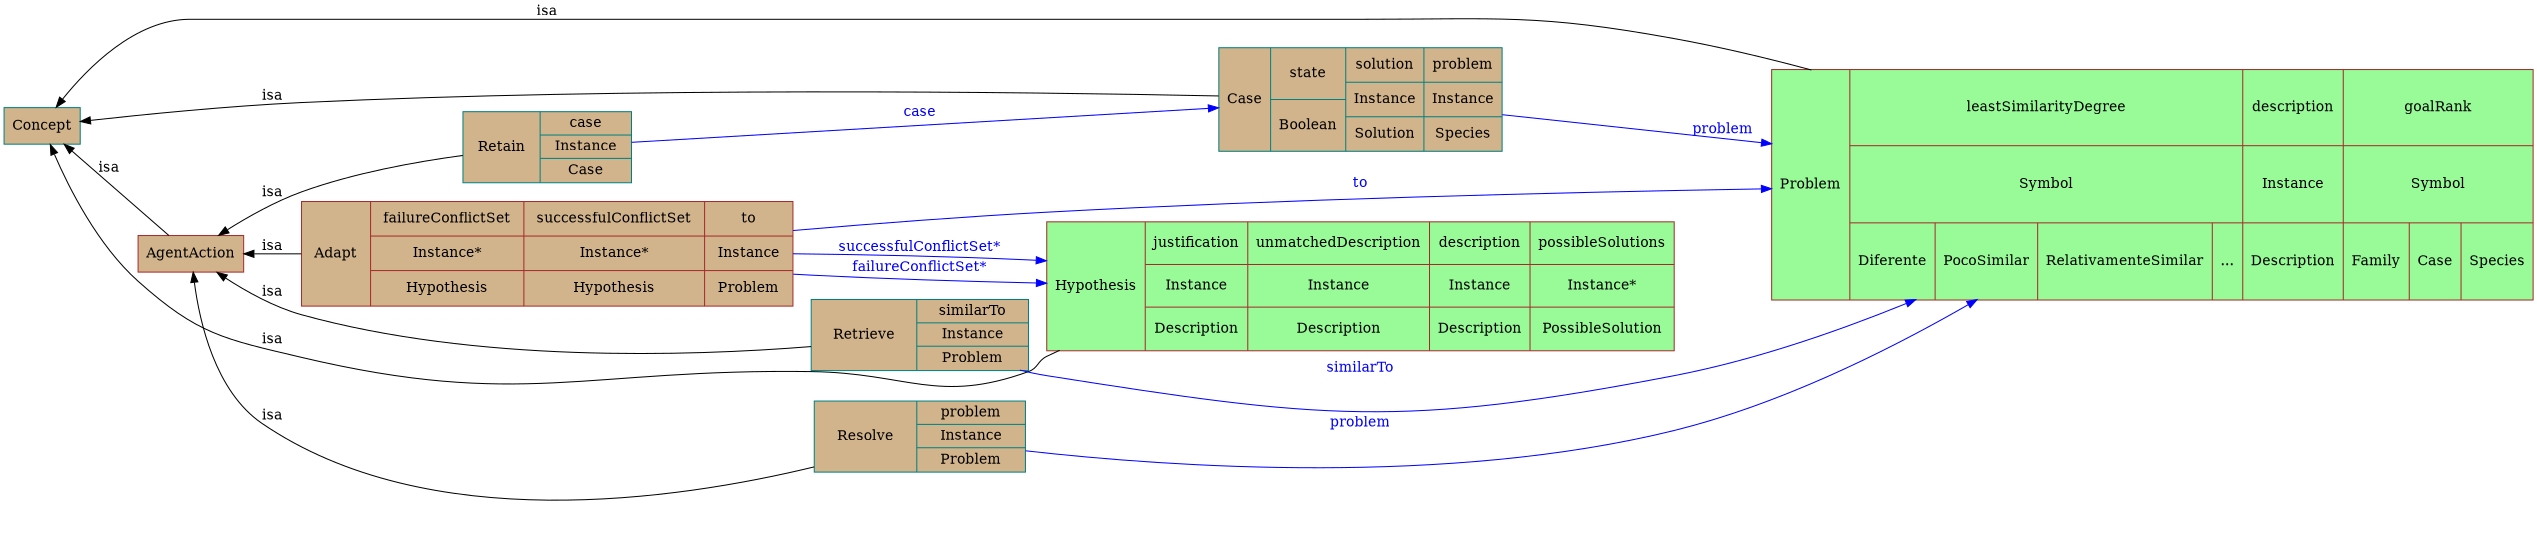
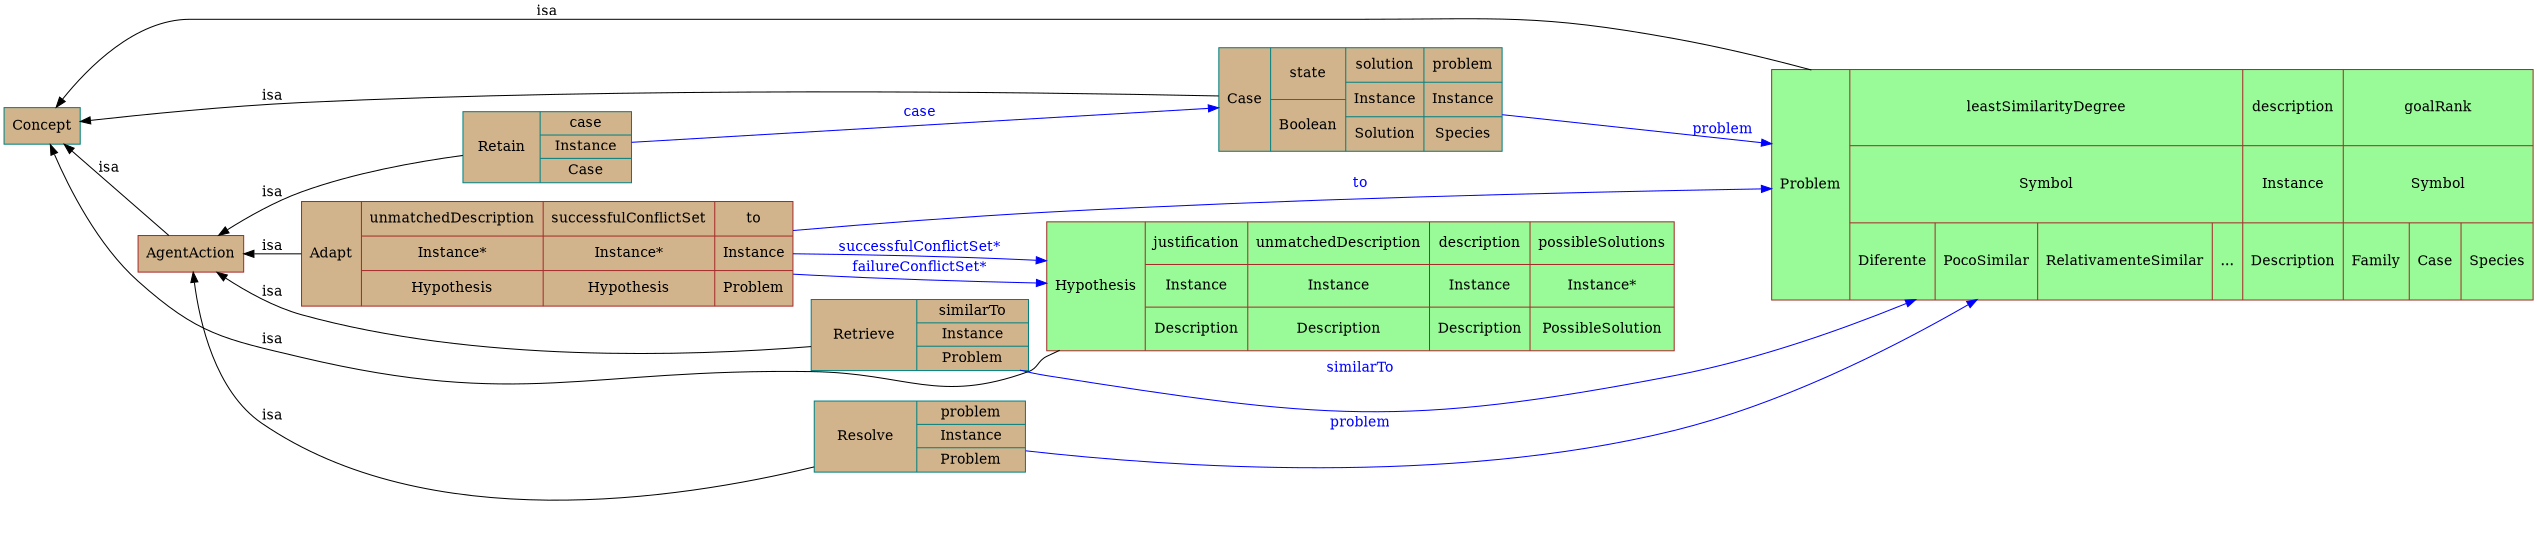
(447, 218) -> (452, 218)
